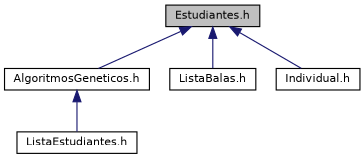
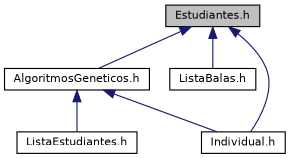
none -> (166, 113)
